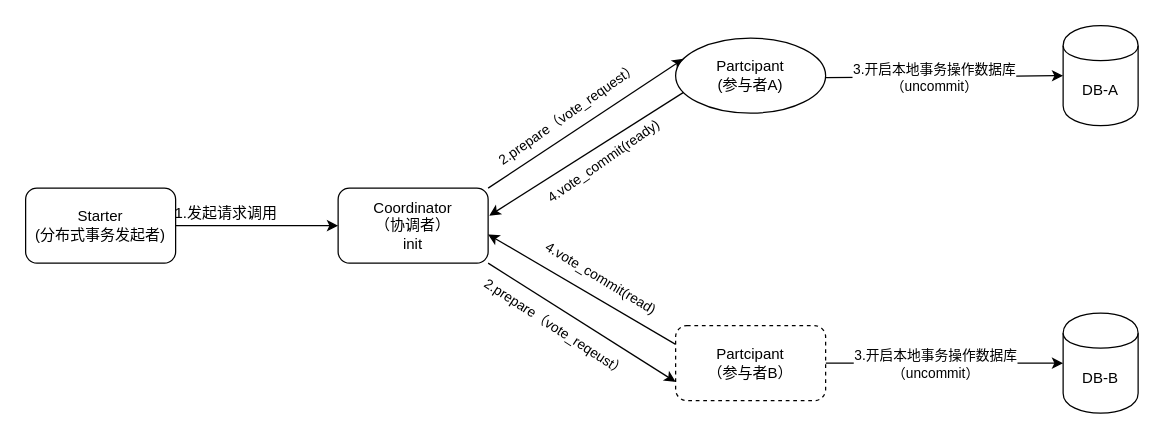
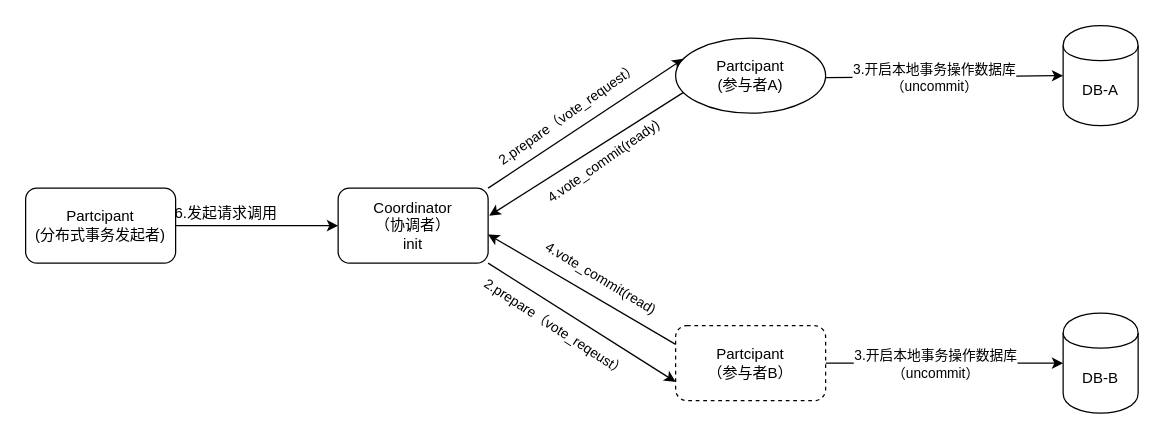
(226, 213) -> (226, 213)
(101, 226) -> (101, 226)
